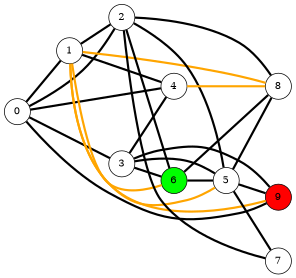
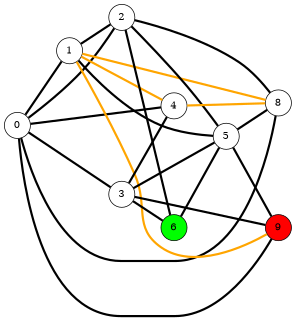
(122, 68) -> (122, 78)
(226, 133) -> (158, 261)
(86, 135) -> none
(105, 179) -> (141, 115)
(278, 261) -> none
